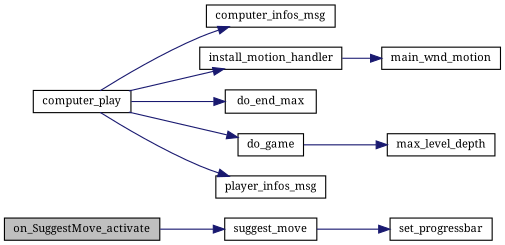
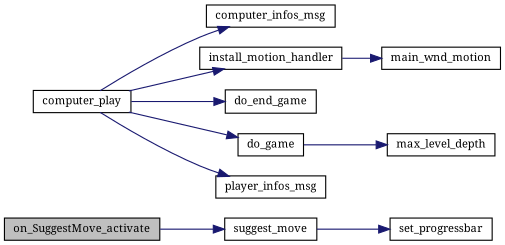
(271, 102) -> (271, 102)
